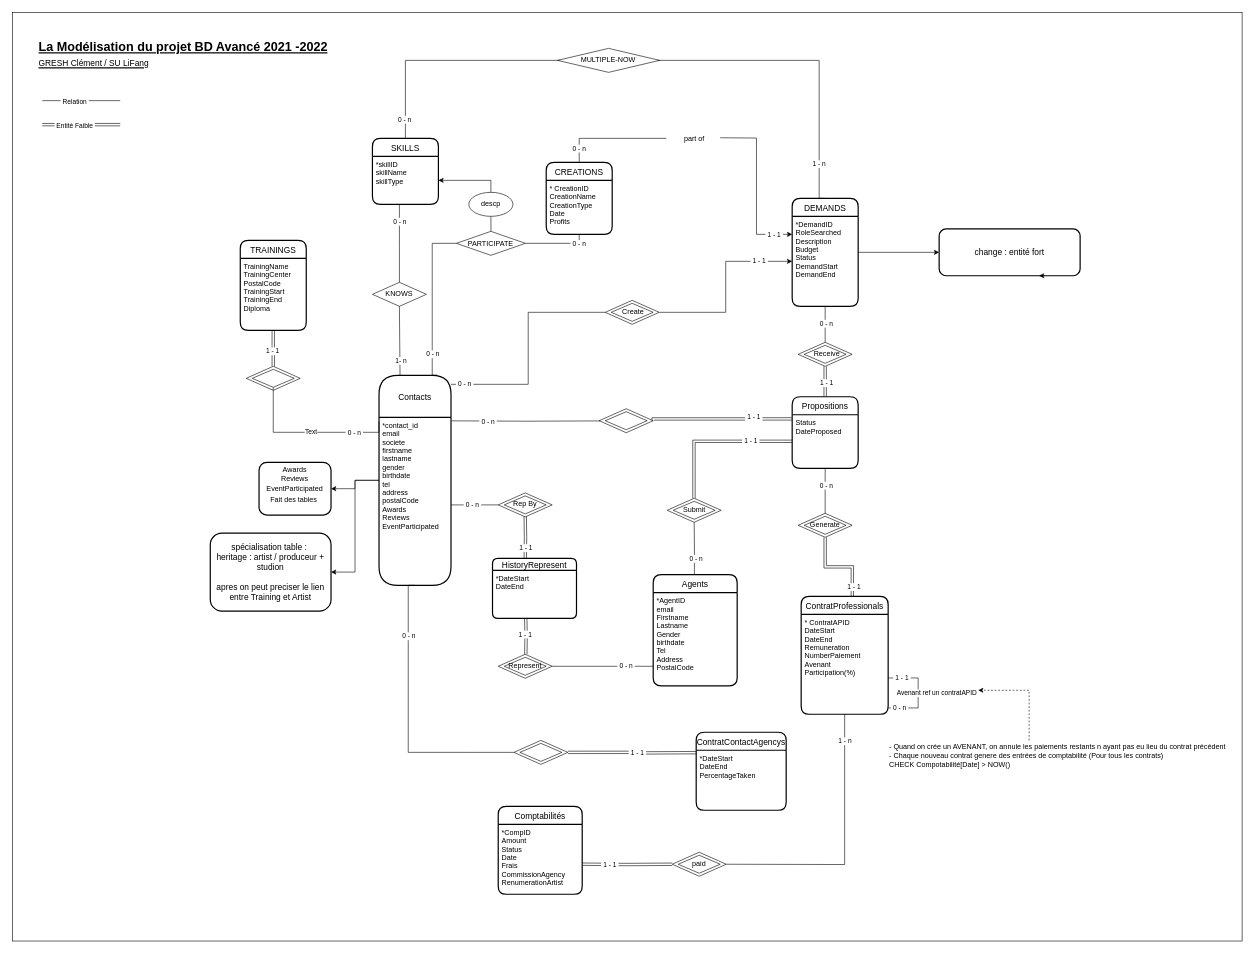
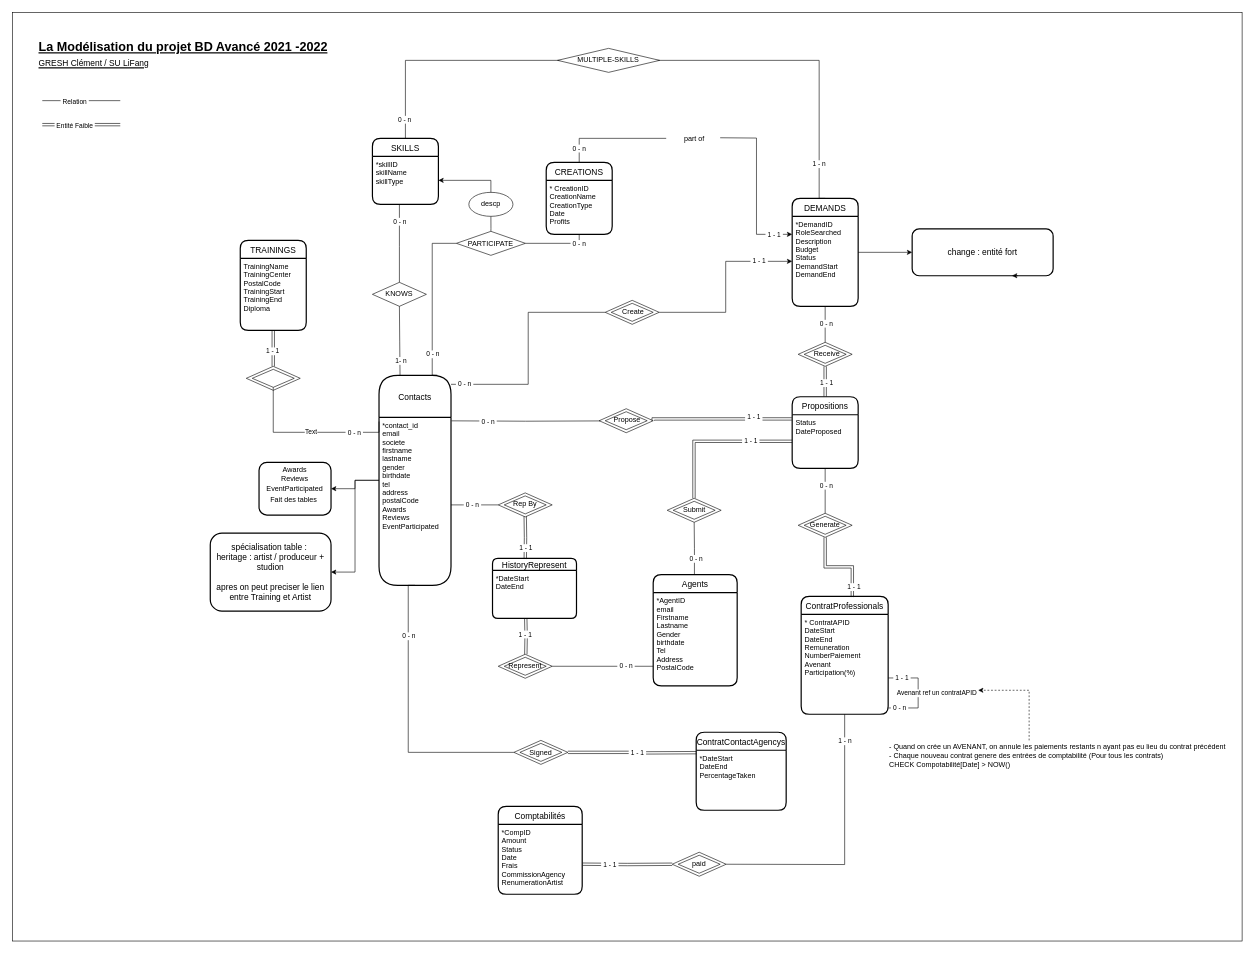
(608, 60) -> (608, 60)
(1010, 252) -> (983, 252)
none -> (627, 420)
none -> (541, 752)
